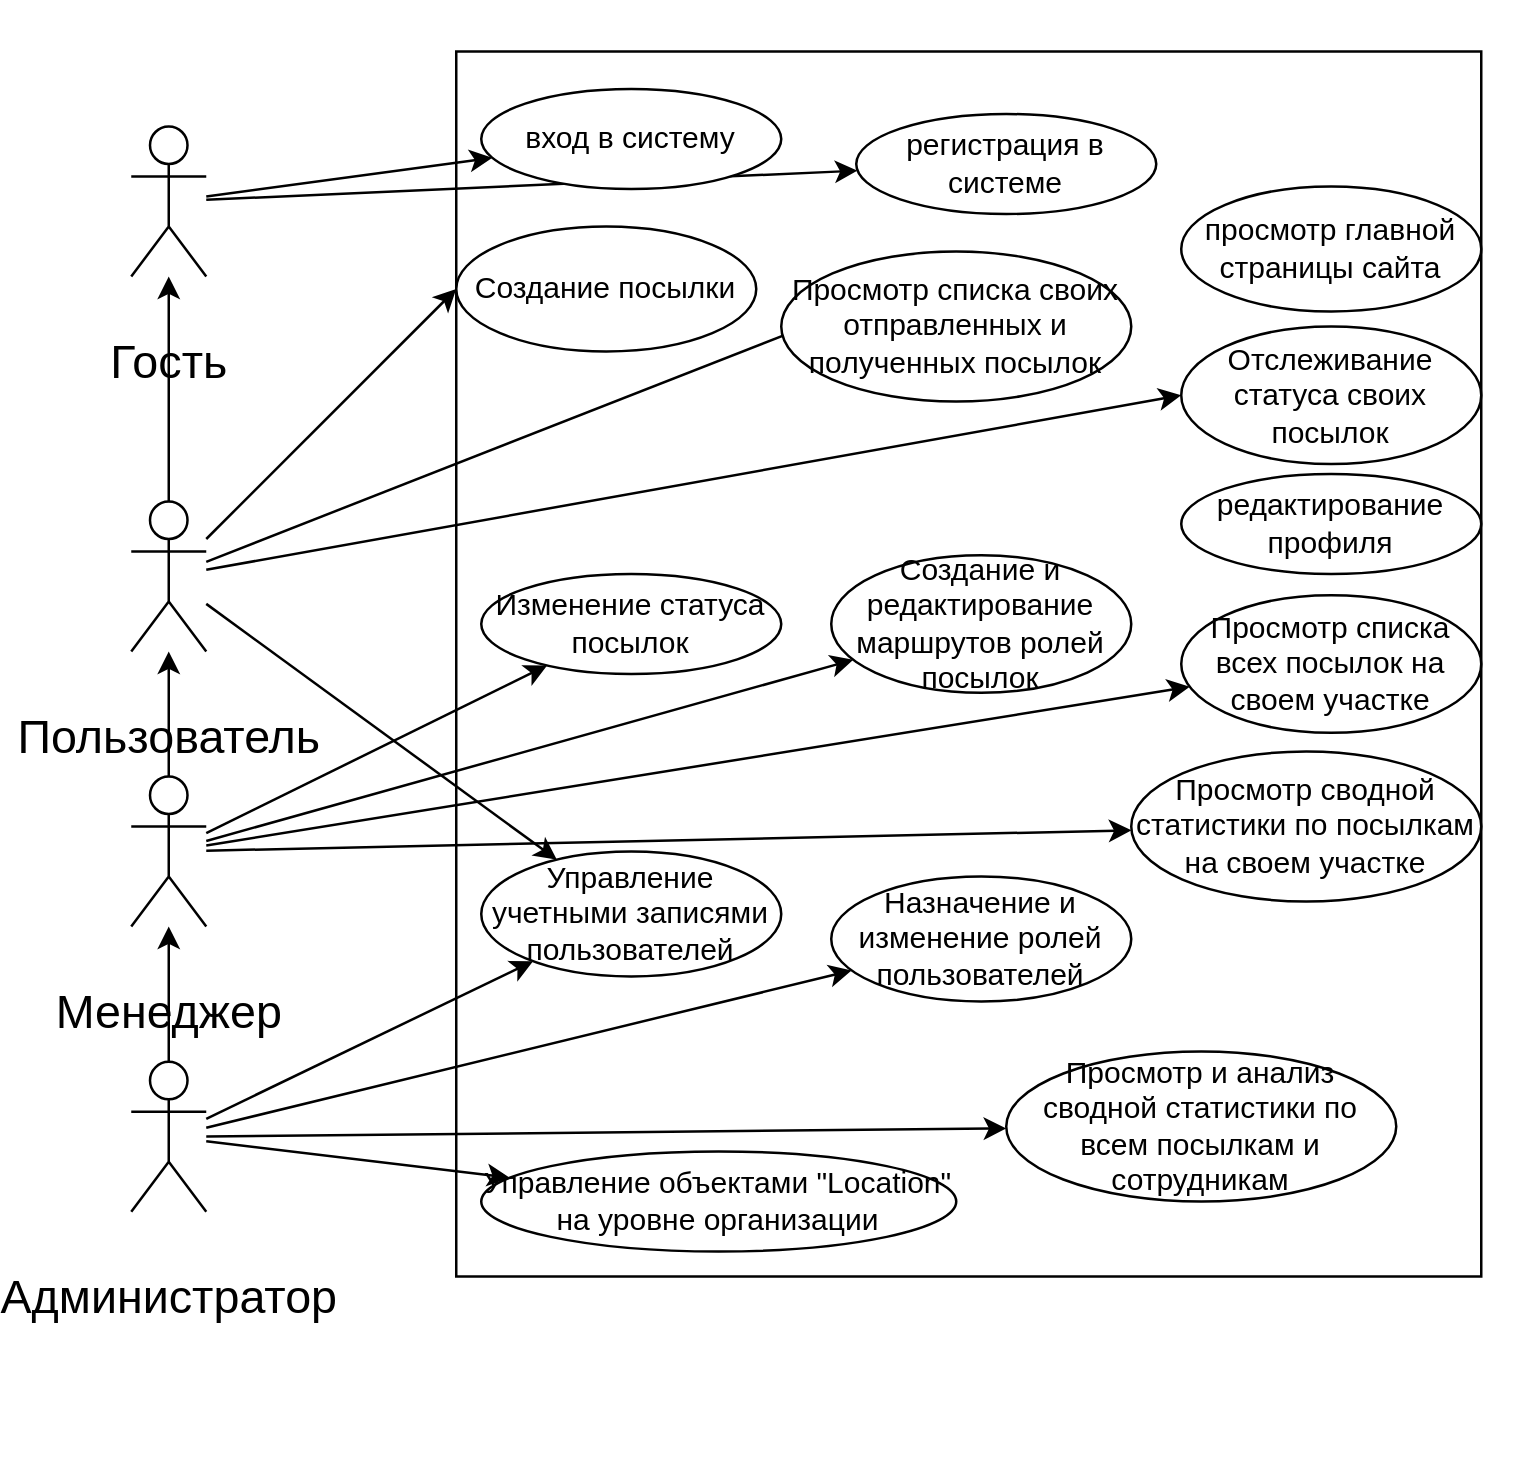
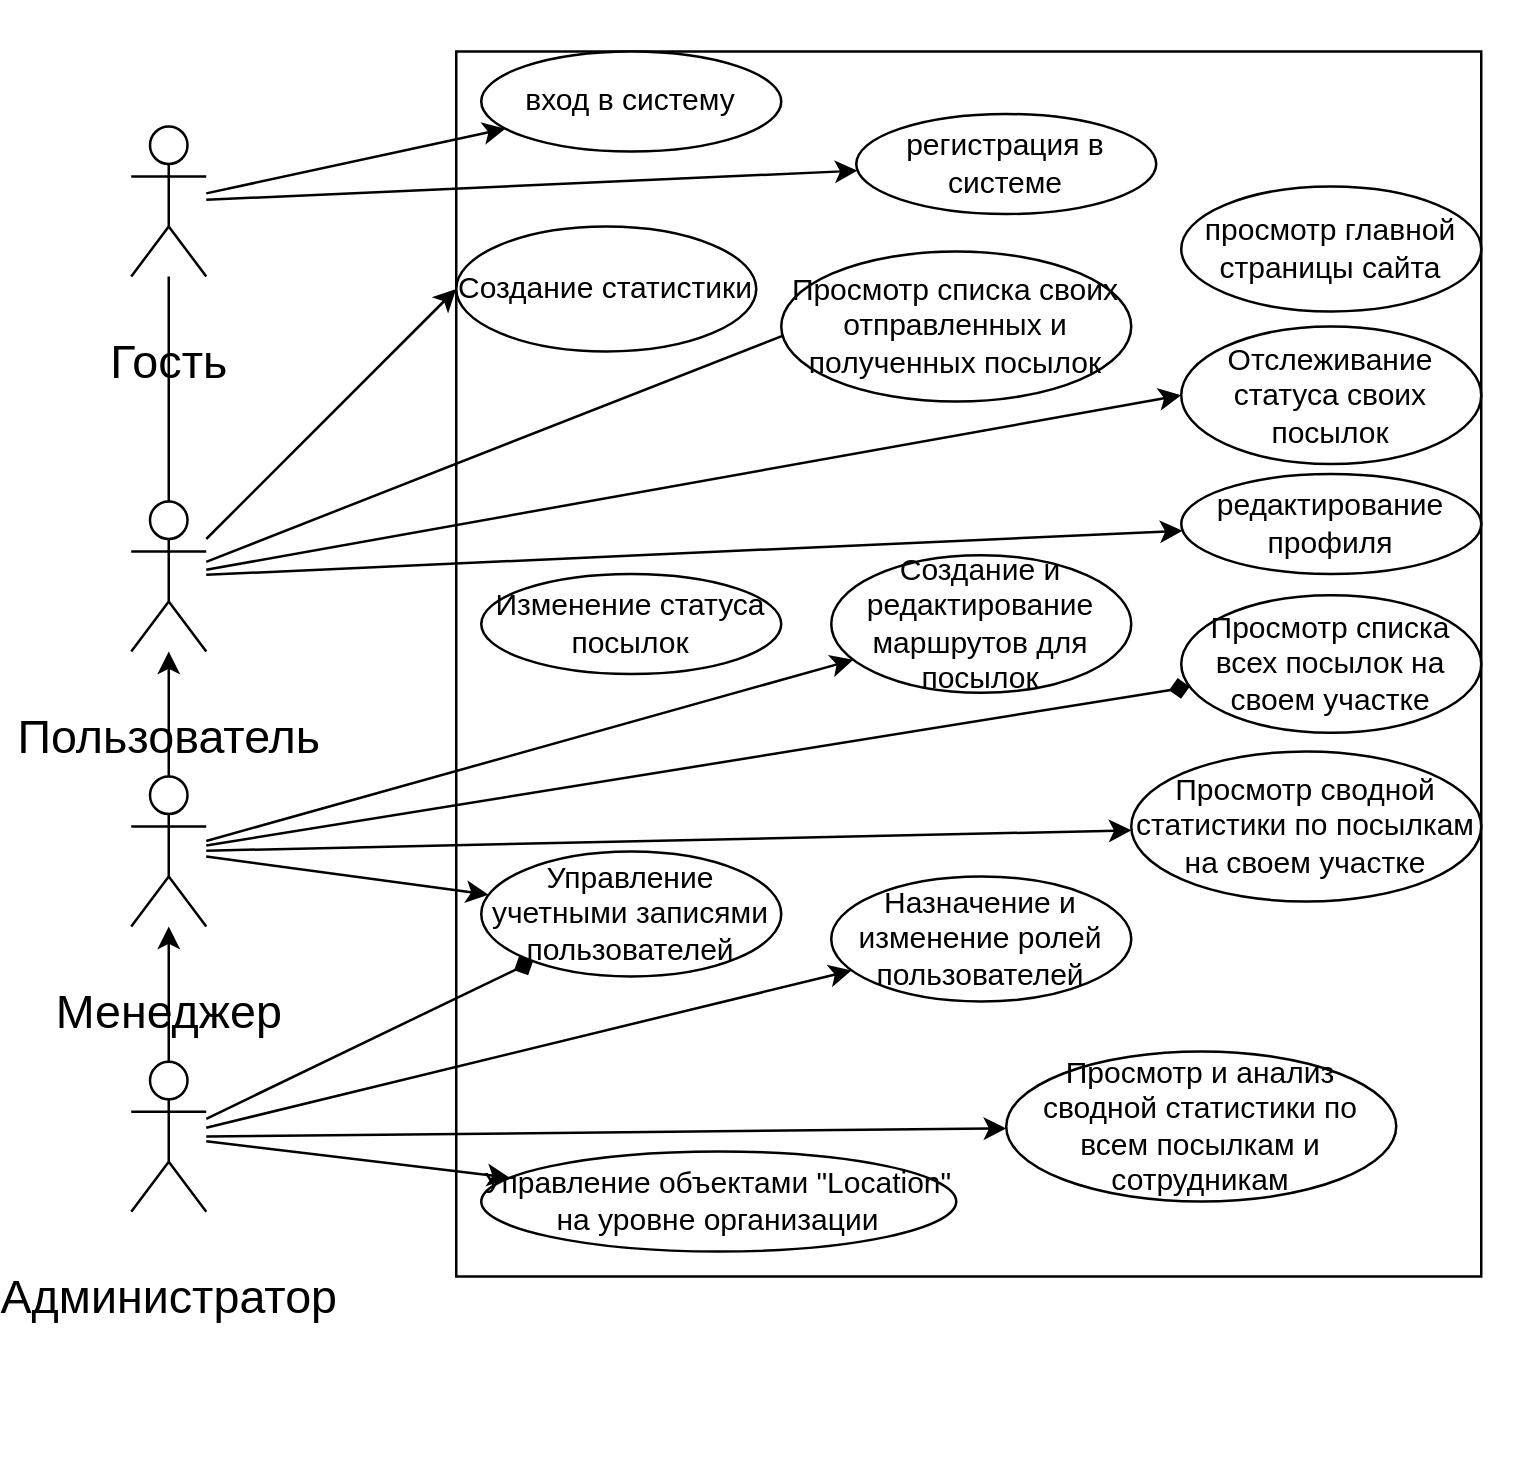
(631, 139) -> (631, 101)
(606, 289) -> (606, 289)
(169, 294) -> (169, 286)
(981, 624) -> (981, 624)
(298, 670) -> (686, 553)
(1171, 690) -> (1170, 690)
(298, 788) -> (340, 874)
(516, 969) -> (515, 970)
